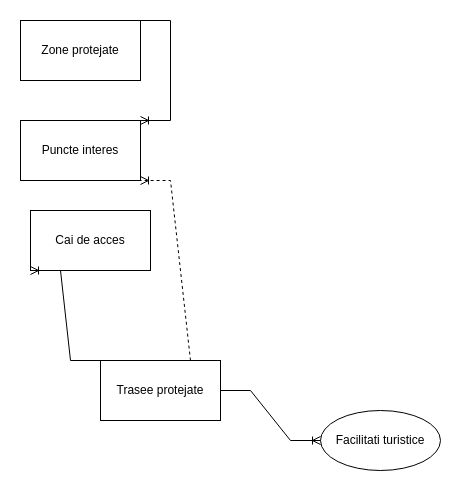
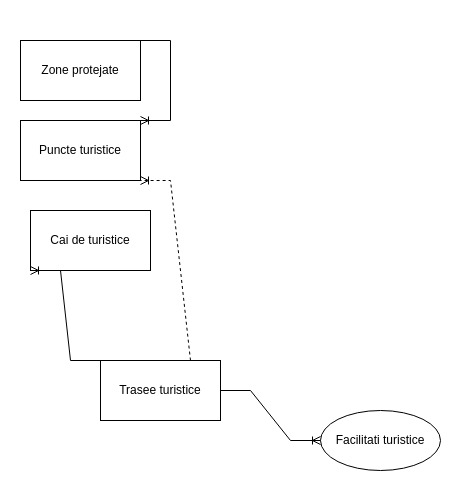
(81, 51) -> (81, 71)
(81, 151) -> (81, 151)
(91, 241) -> (91, 241)
(161, 391) -> (161, 391)
